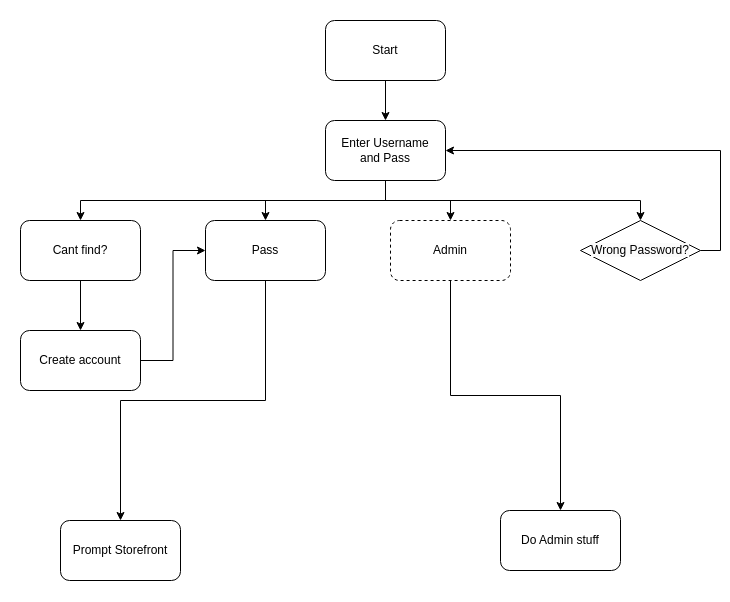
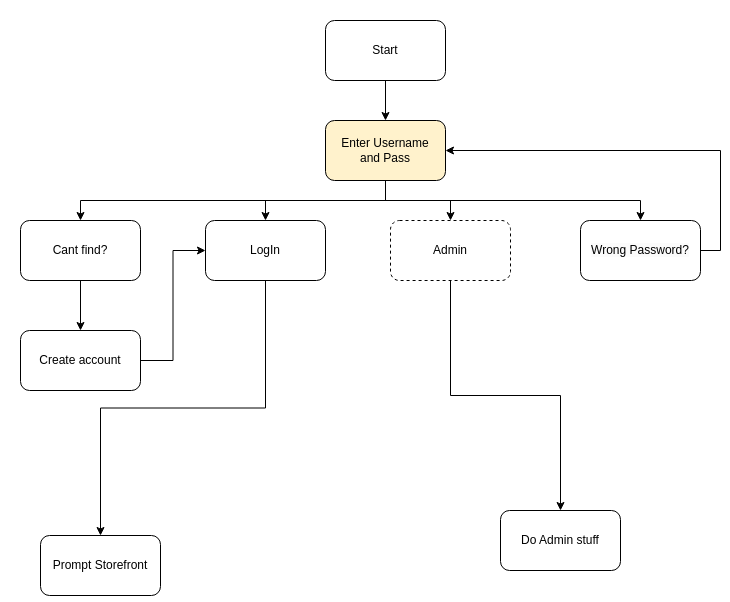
(386, 151) -> (386, 151)
(266, 251) -> (266, 251)
(641, 251) -> (641, 251)
(121, 551) -> (101, 566)
